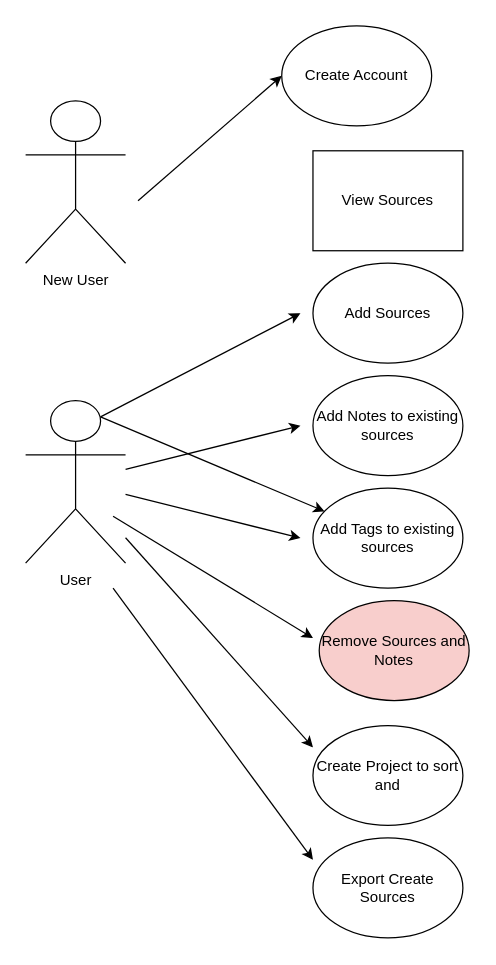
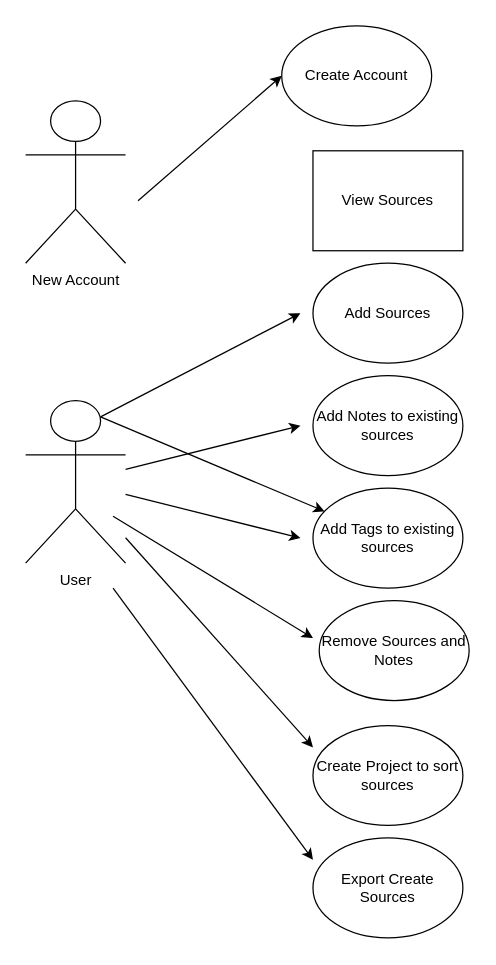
(76, 281) -> (76, 281)
(394, 651) -> (394, 651)
(388, 776) -> (388, 776)
